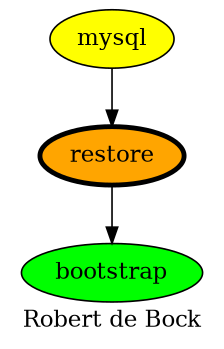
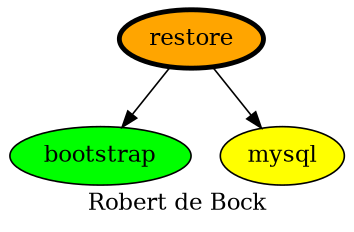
(112, 89) -> (232, 91)
